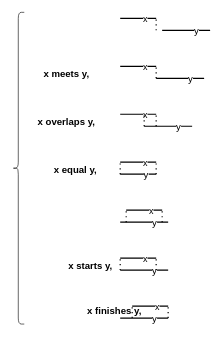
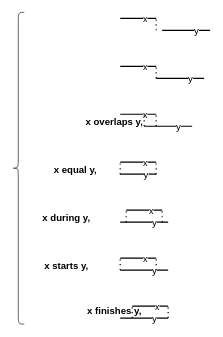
(66, 72) -> none
(66, 120) -> (114, 120)
none -> (66, 216)
(90, 264) -> (66, 264)
